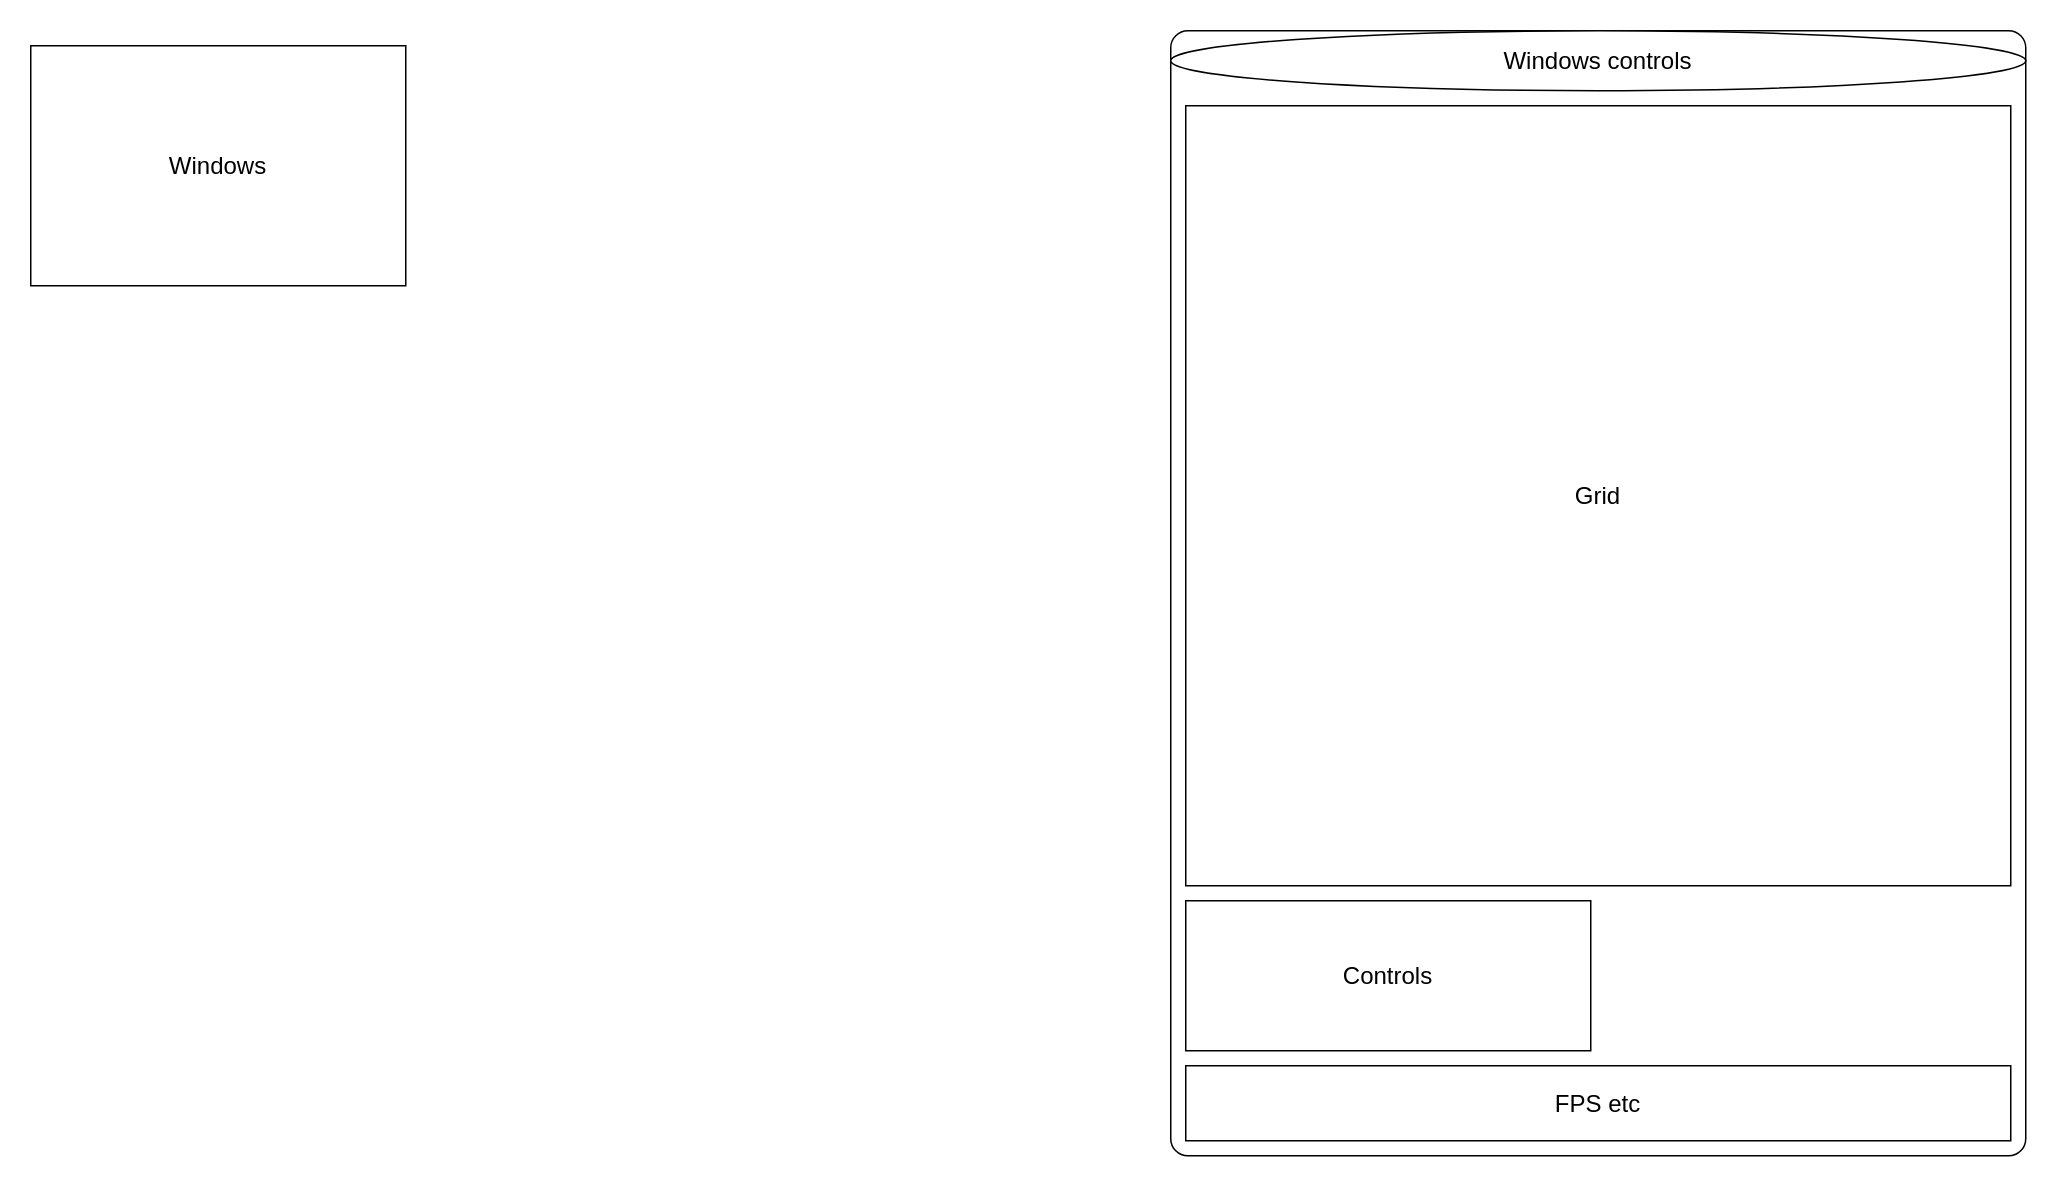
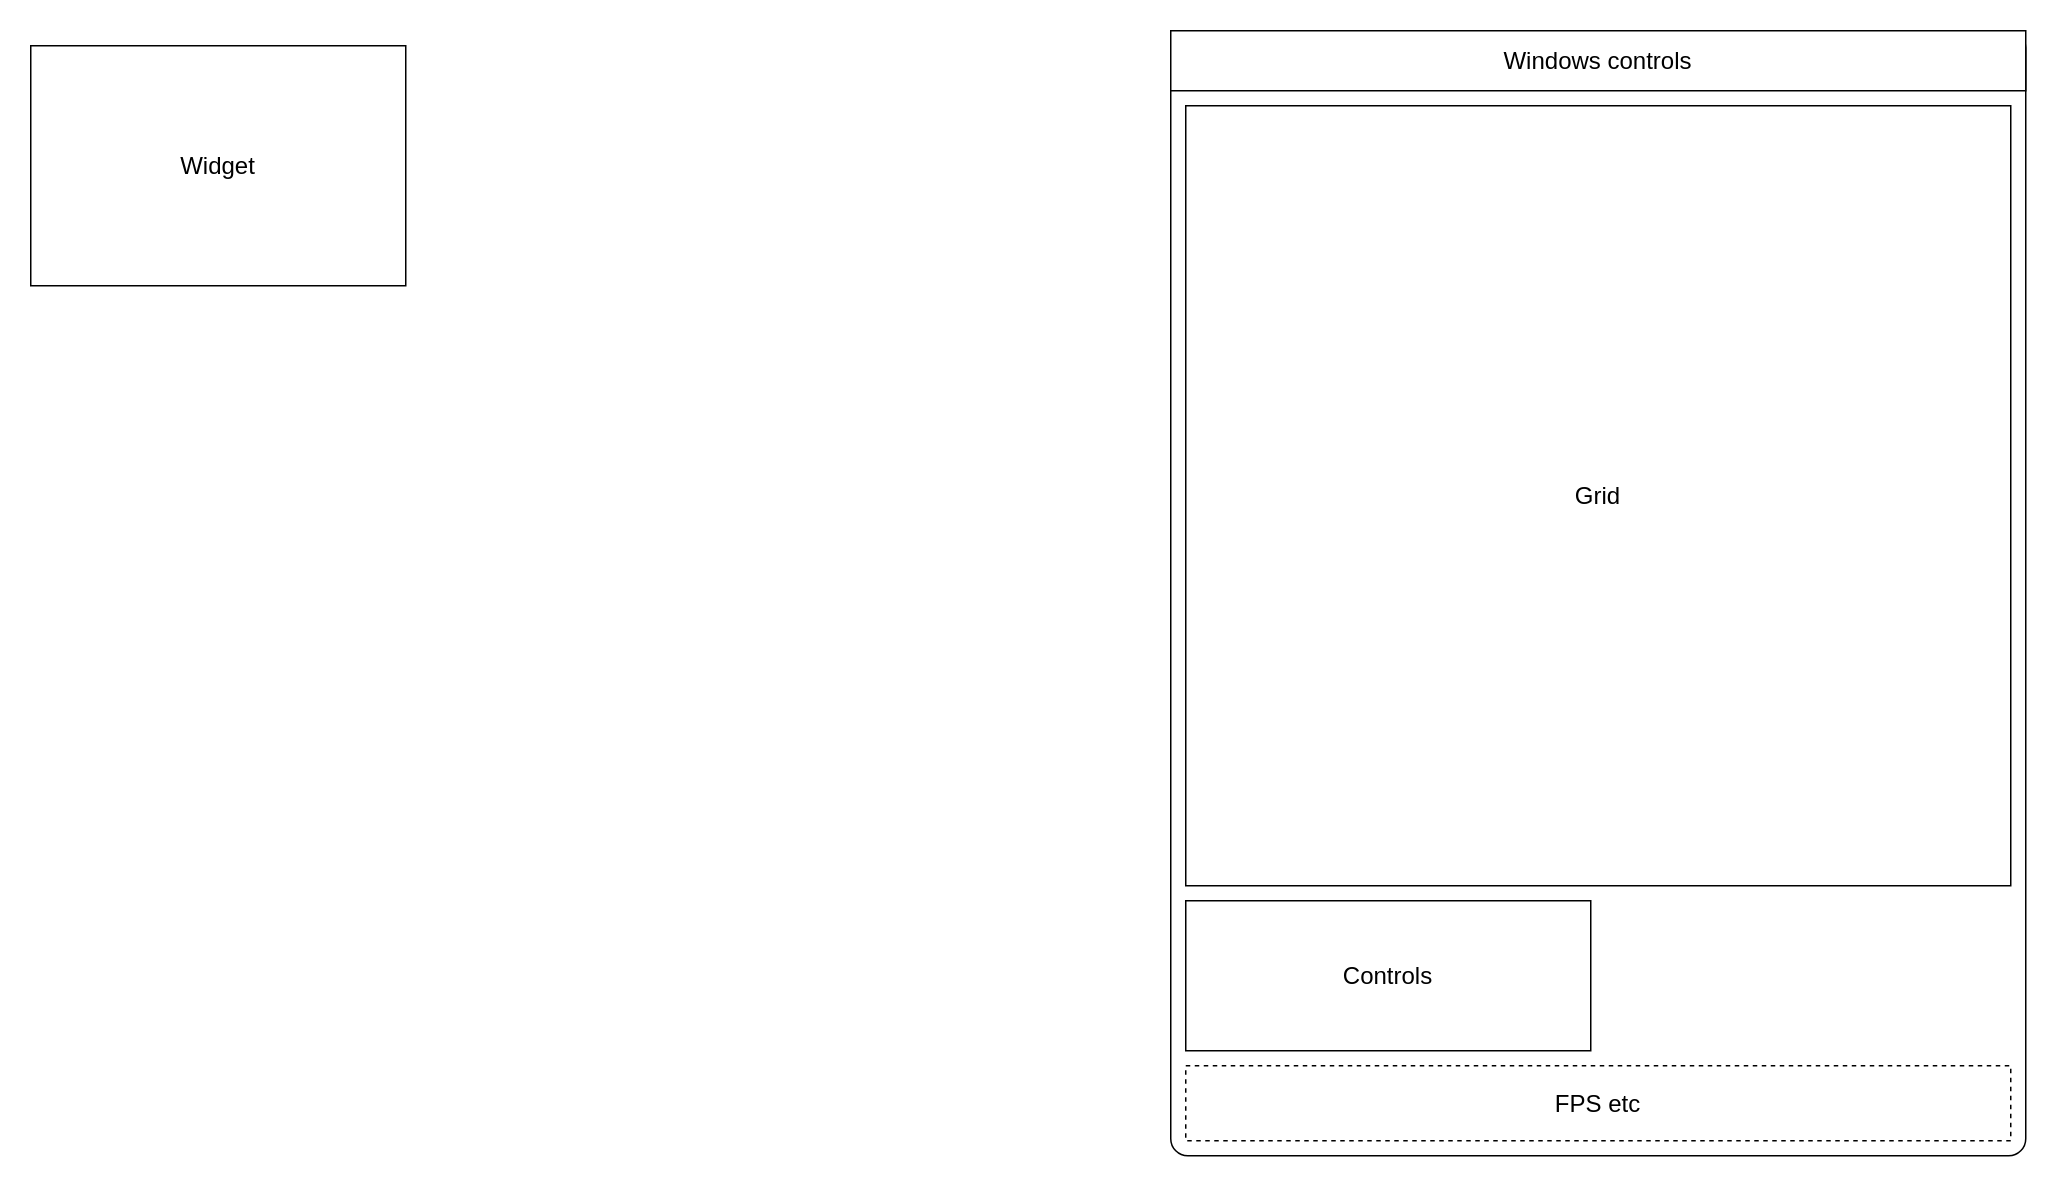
(1598, 61) -> (1598, 61)
(218, 166) -> (218, 166)
(1598, 1103) -> (1598, 1103)
